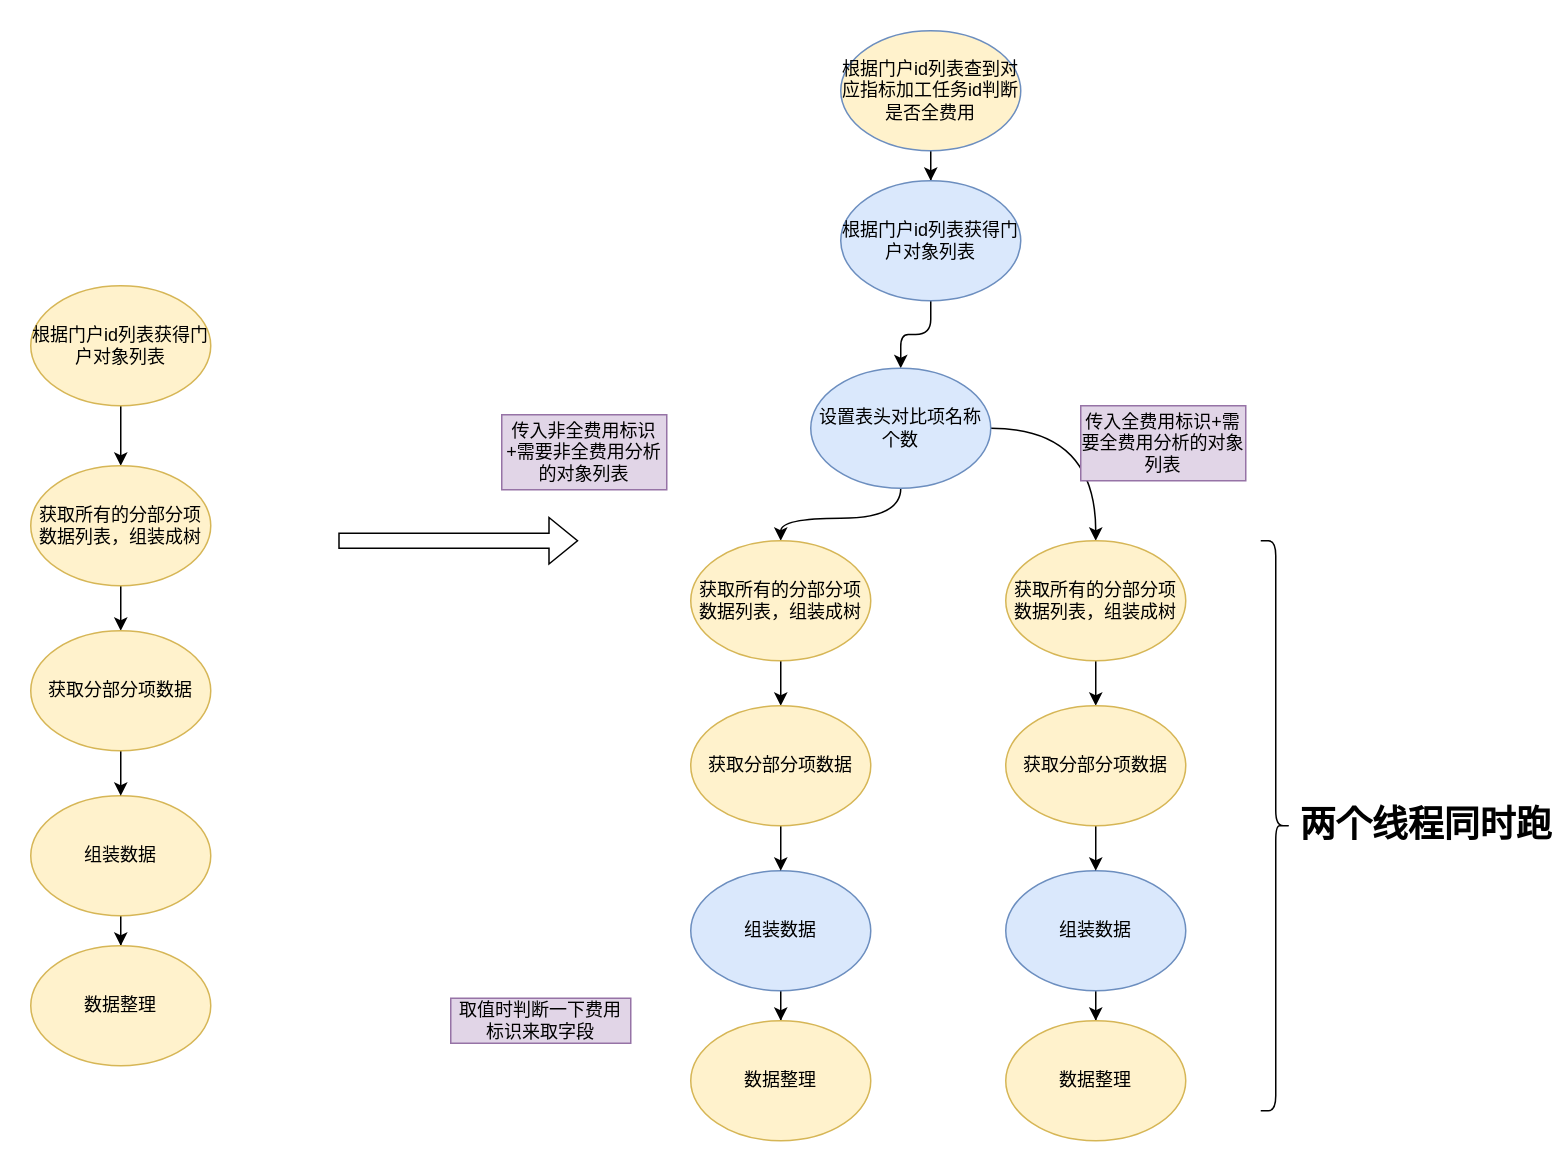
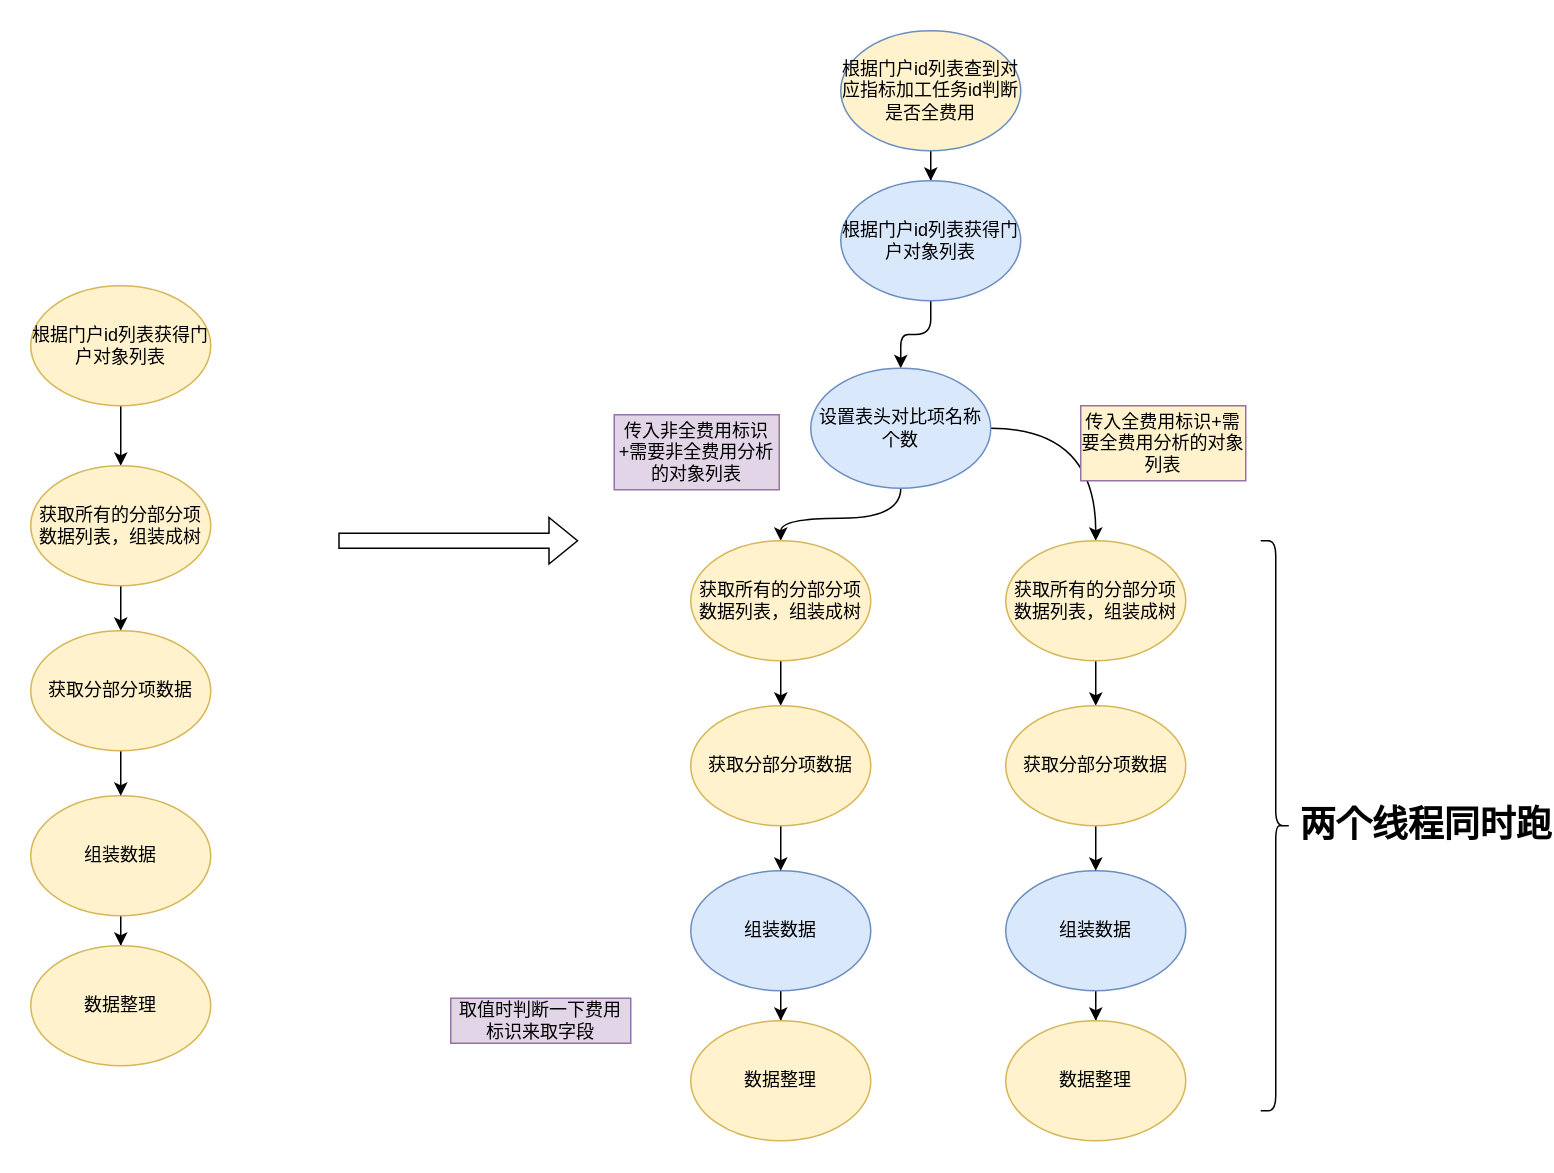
(1163, 443) -> (1163, 443)
(584, 452) -> (697, 452)
